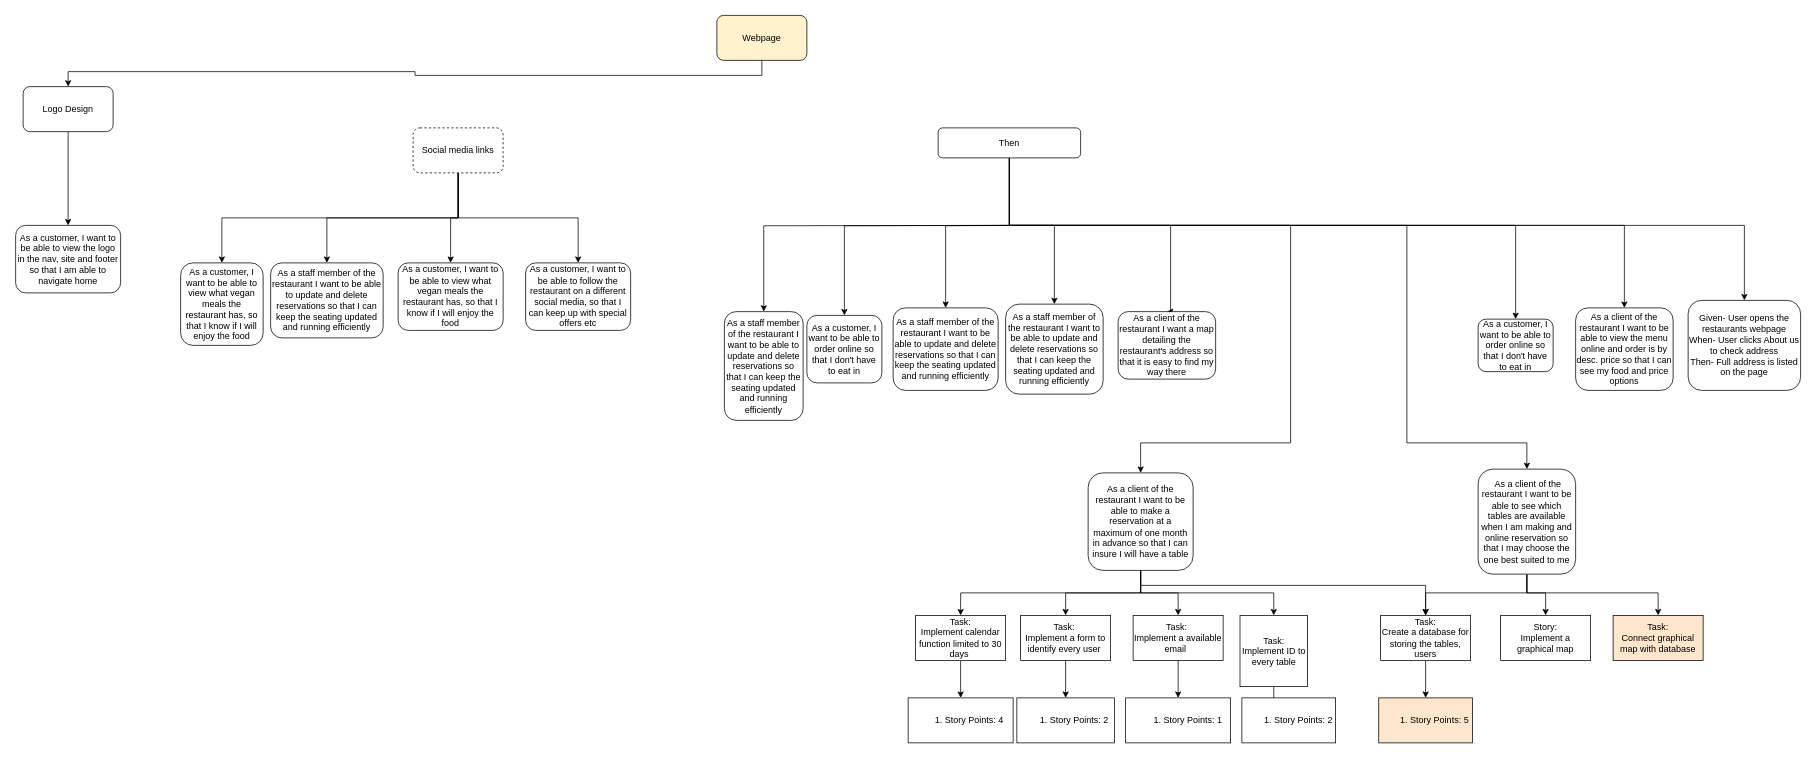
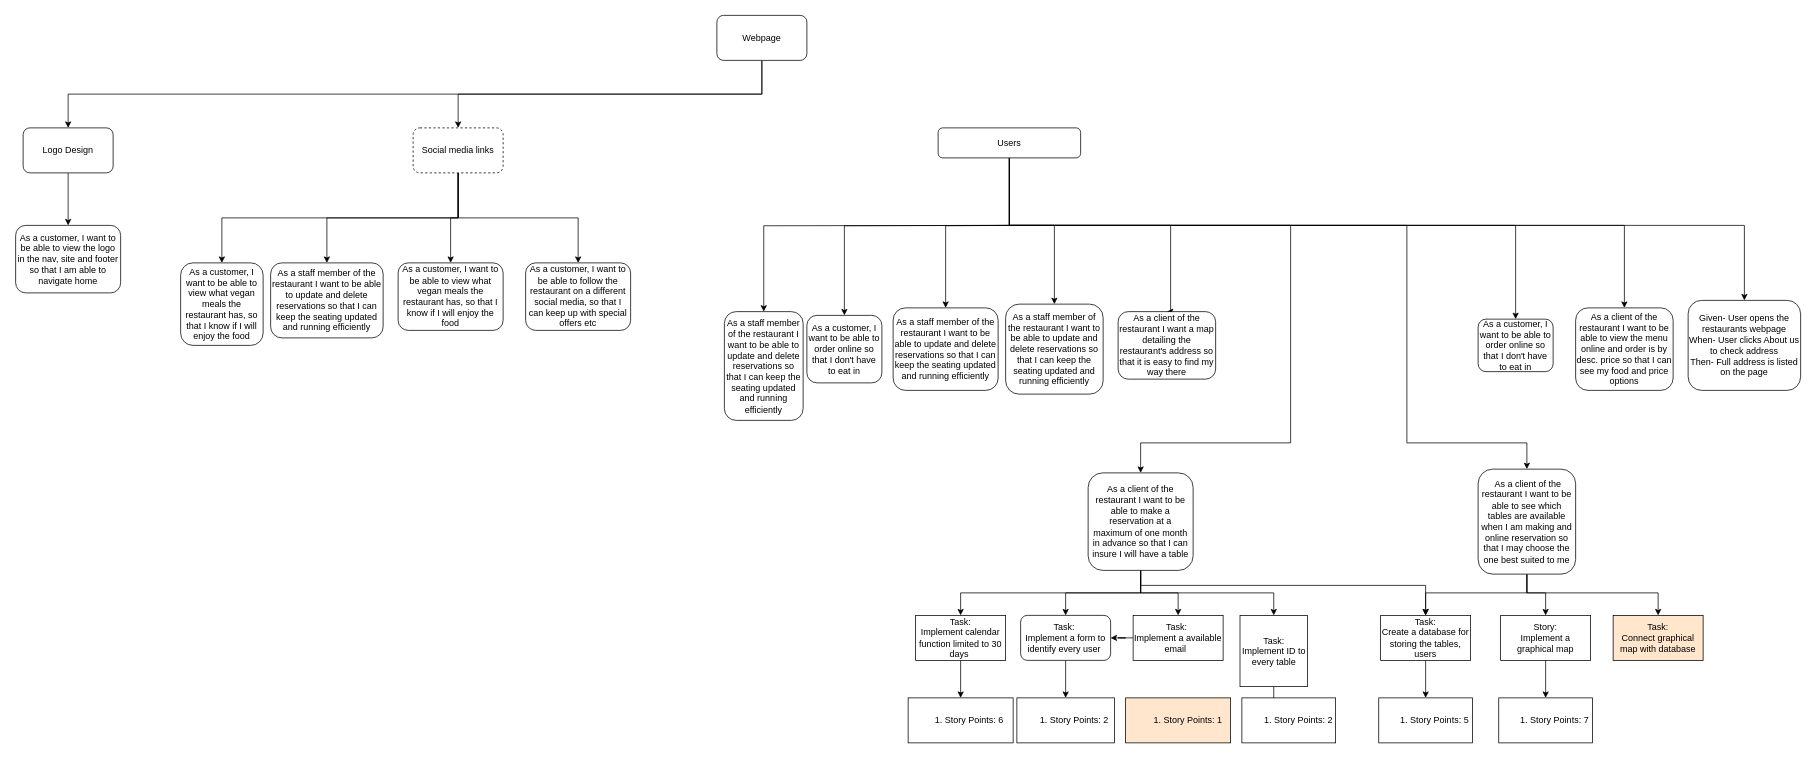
(762, 38) -> (762, 38)
(68, 109) -> (68, 150)
none -> (458, 121)
(1009, 143) -> (1009, 143)
(1065, 638) -> (1065, 638)
none -> (1545, 677)
(1178, 691) -> (1122, 638)
(960, 720) -> (960, 720)
(1178, 720) -> (1178, 720)
(1425, 720) -> (1425, 720)
none -> (1545, 720)
